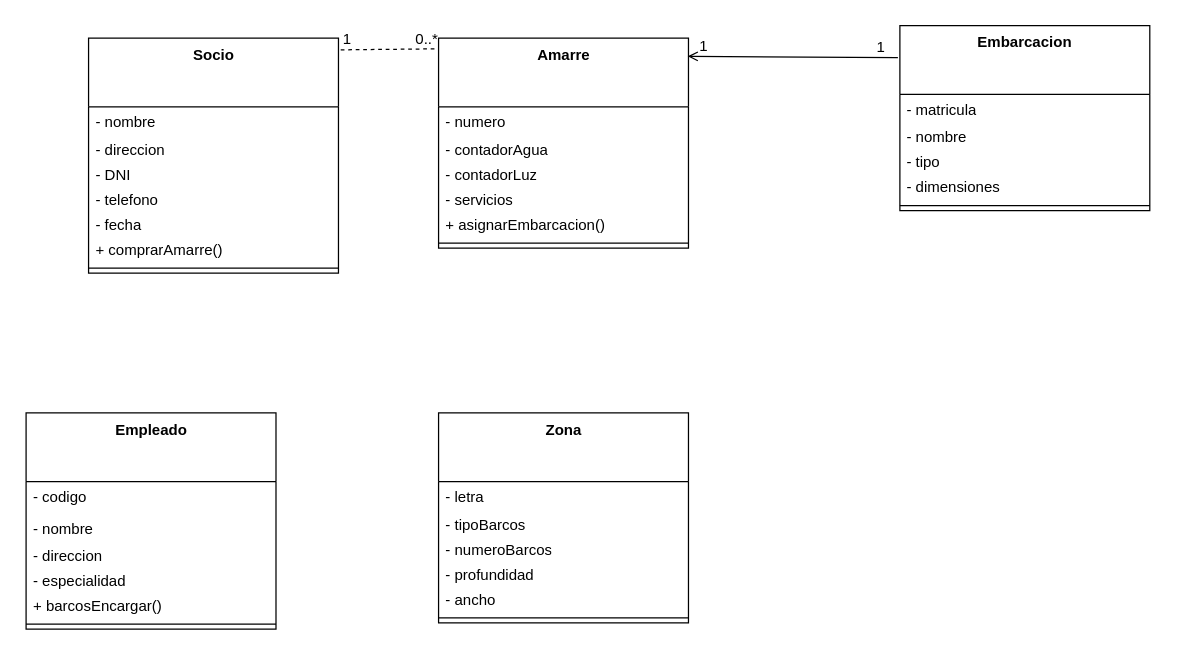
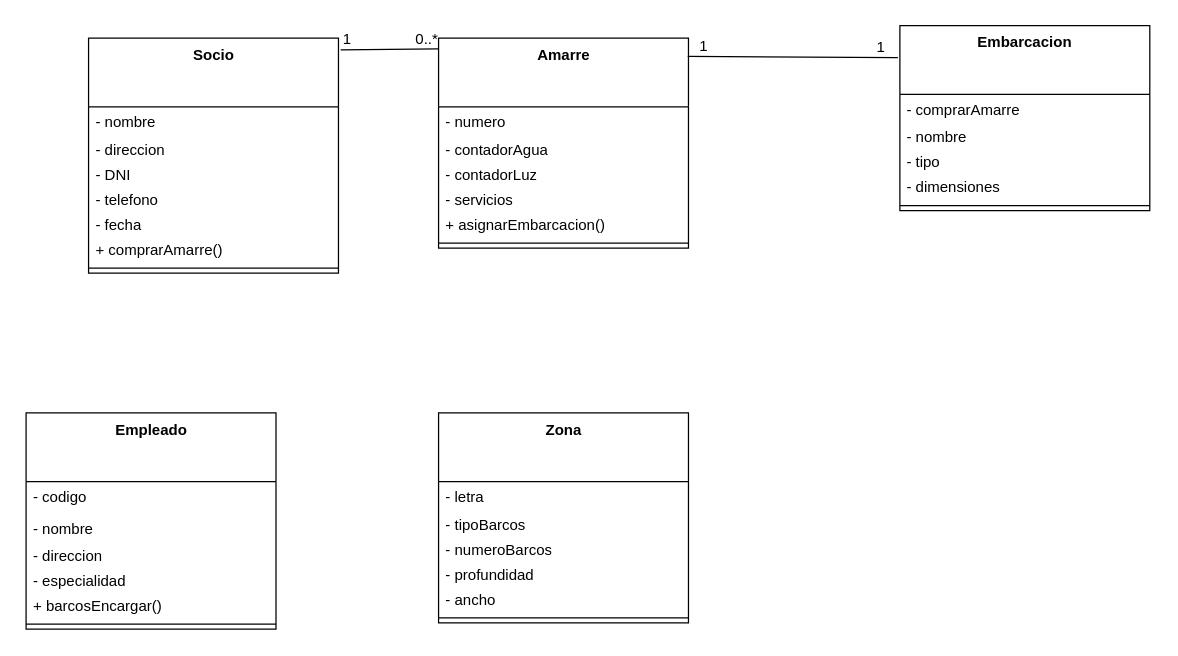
(389, 49) -> (389, 49)
(694, 56) -> (694, 56)
(947, 111) -> (968, 111)
